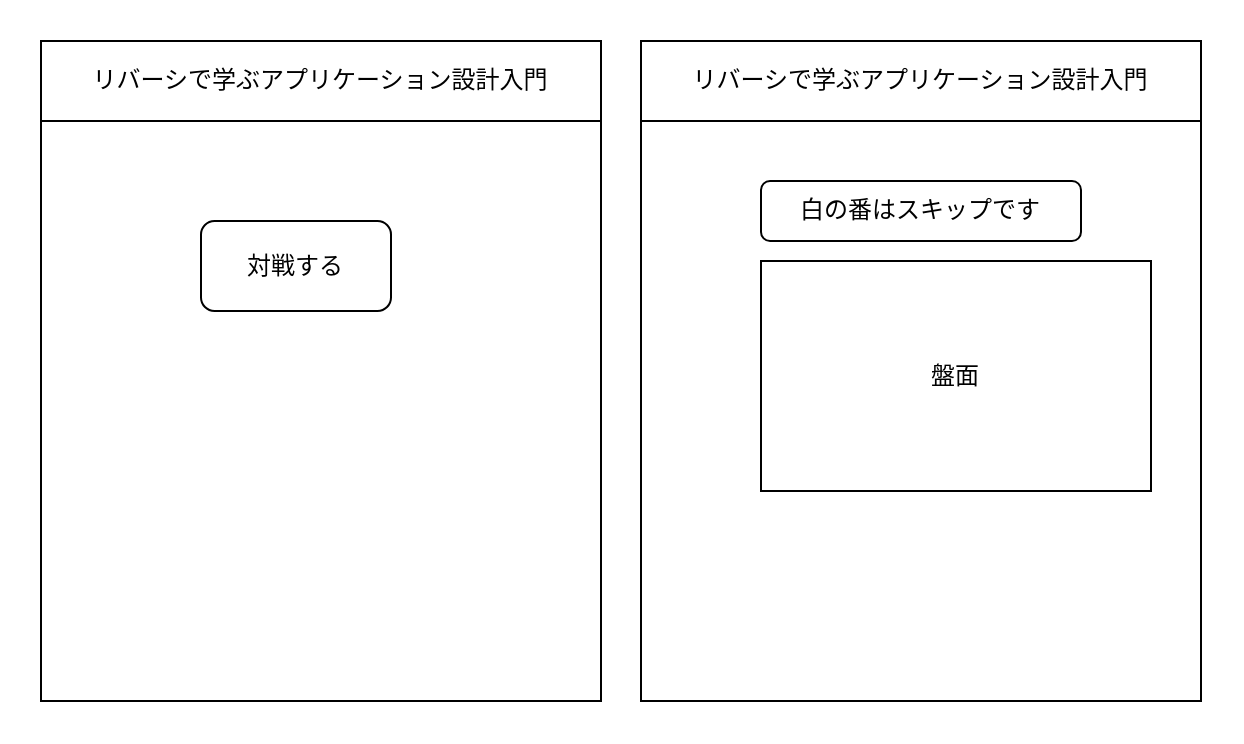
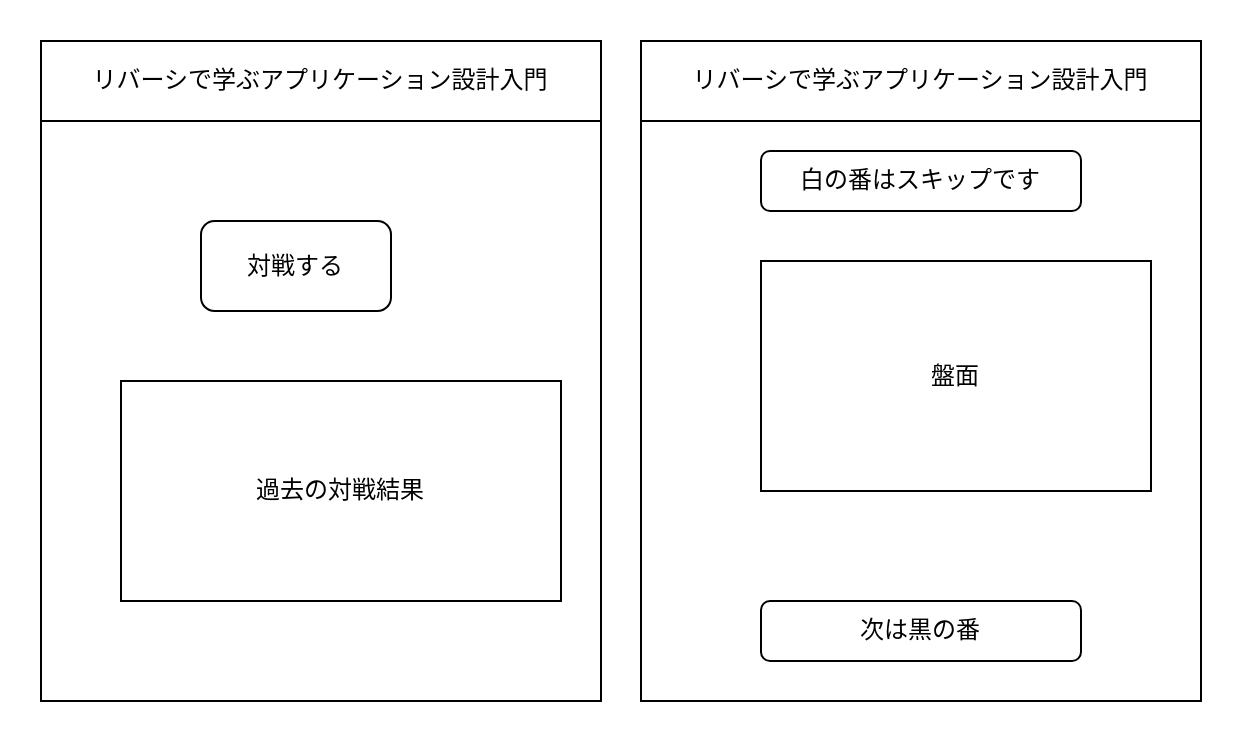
(921, 211) -> (921, 181)
none -> (341, 491)
none -> (921, 631)
